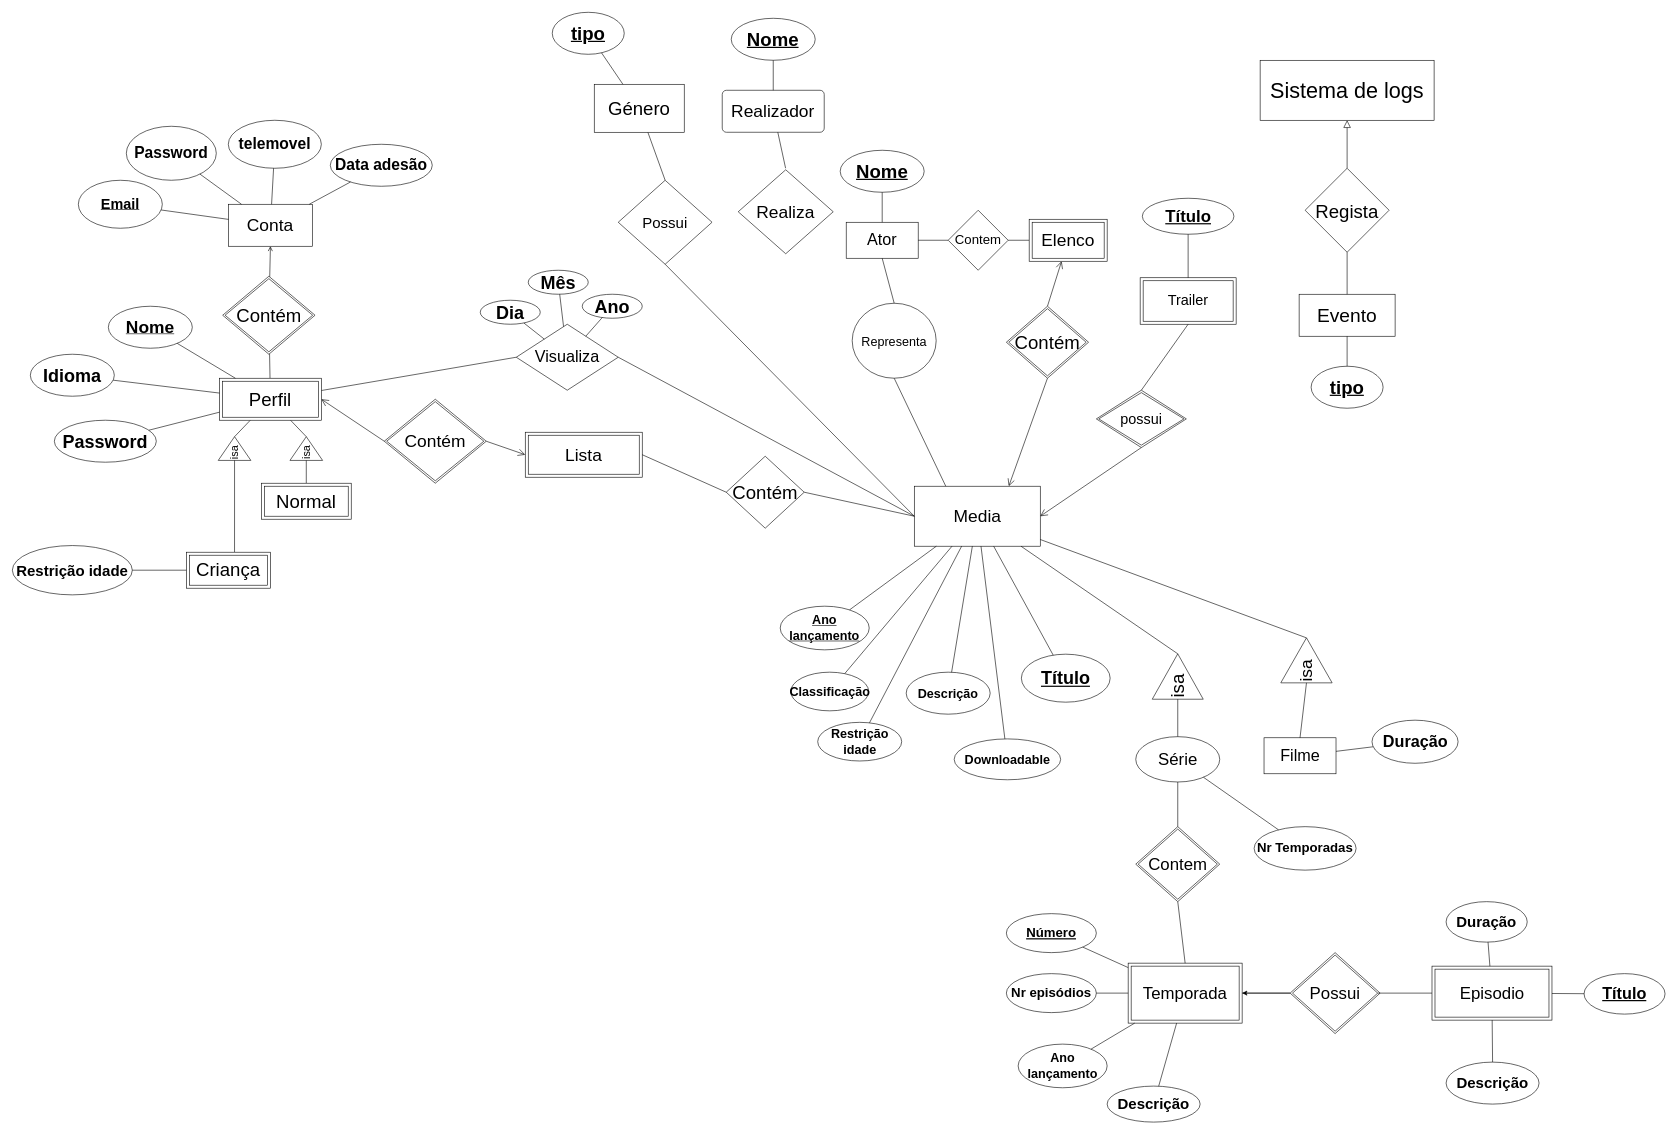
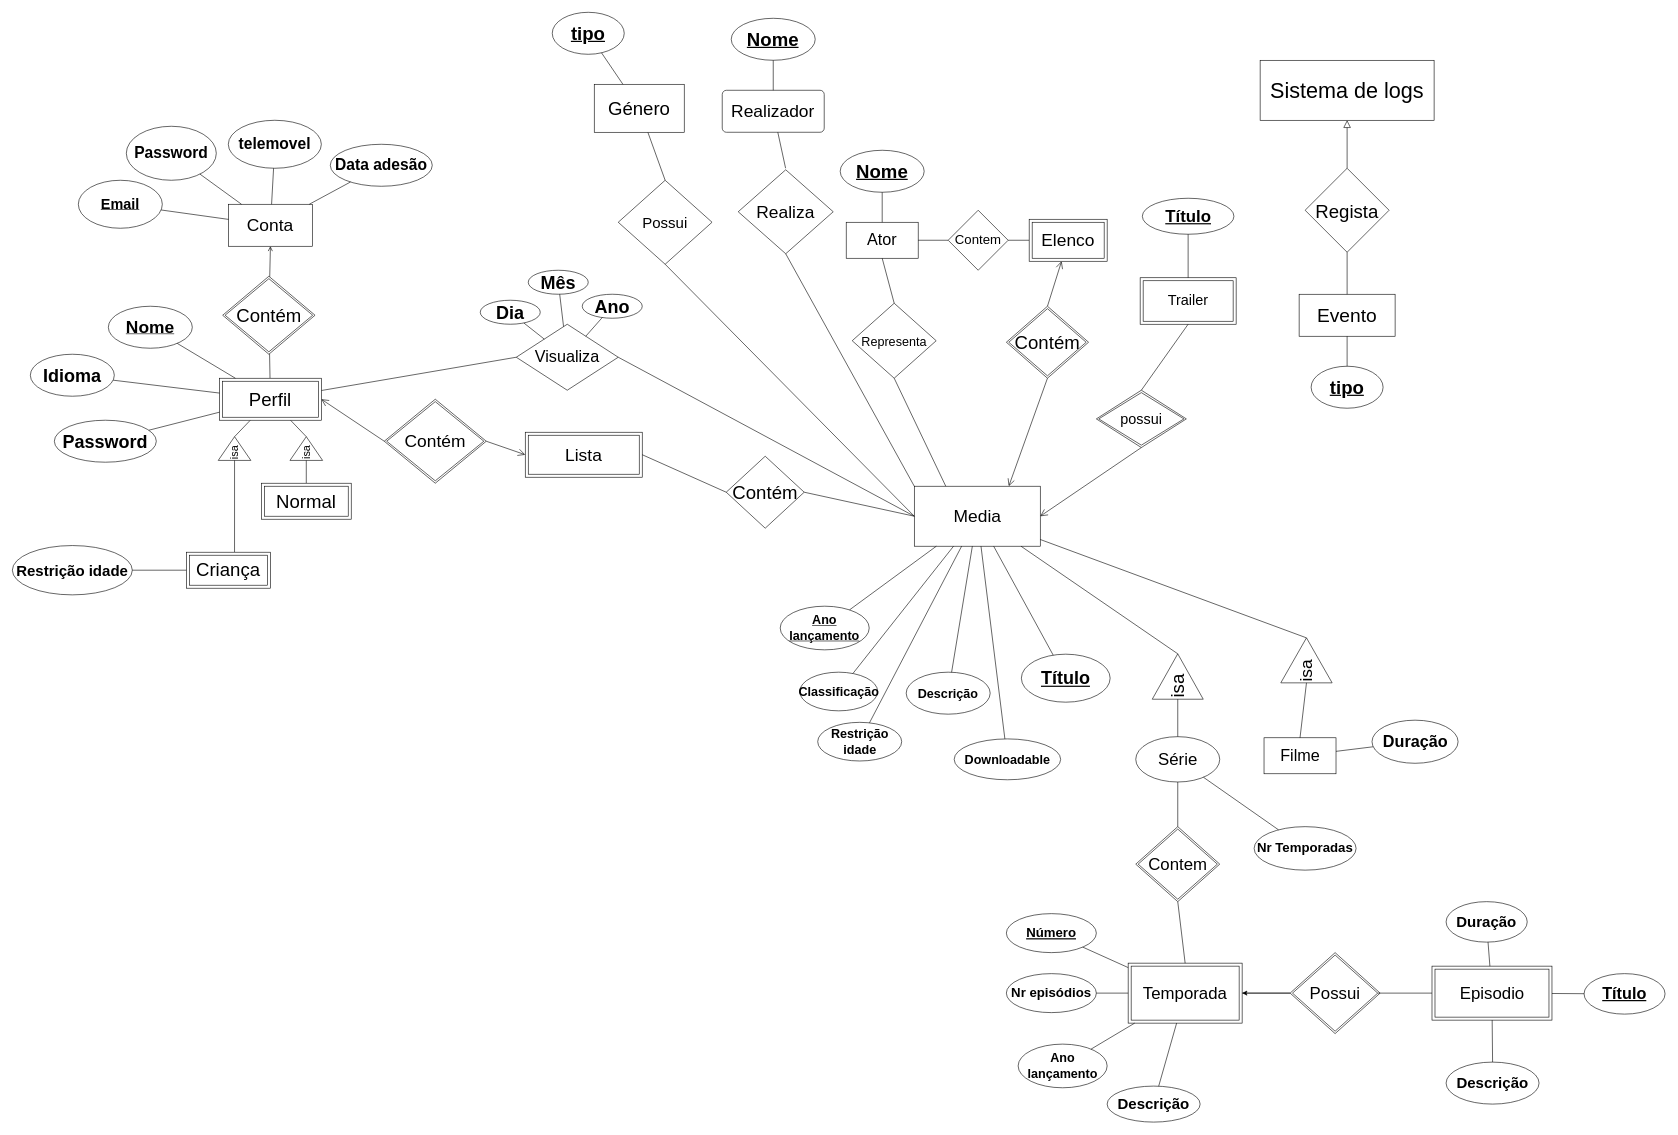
(894, 341) -> (894, 341)
none -> (850, 370)
(830, 692) -> (839, 692)
